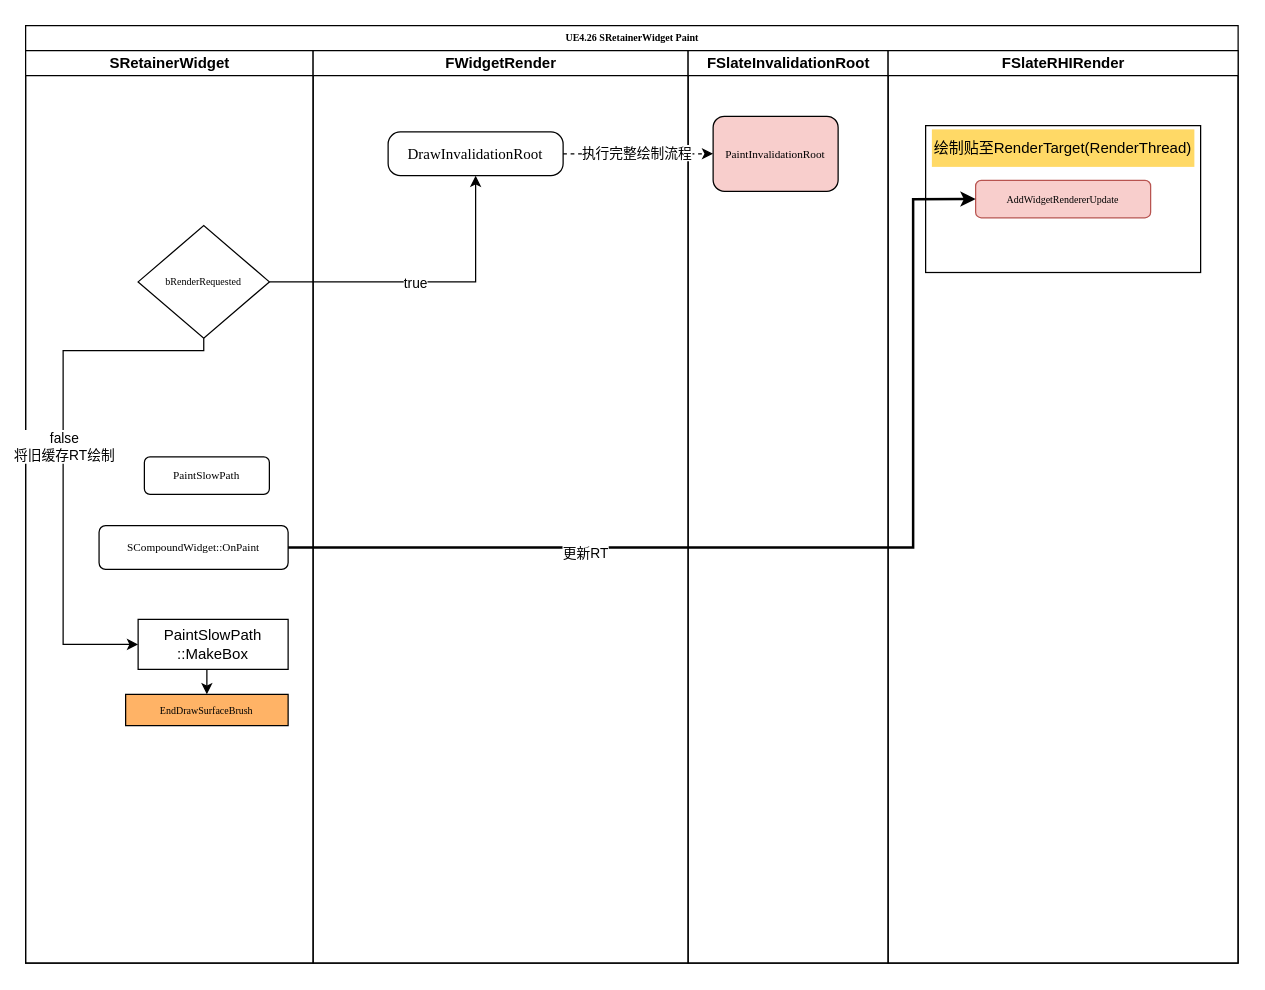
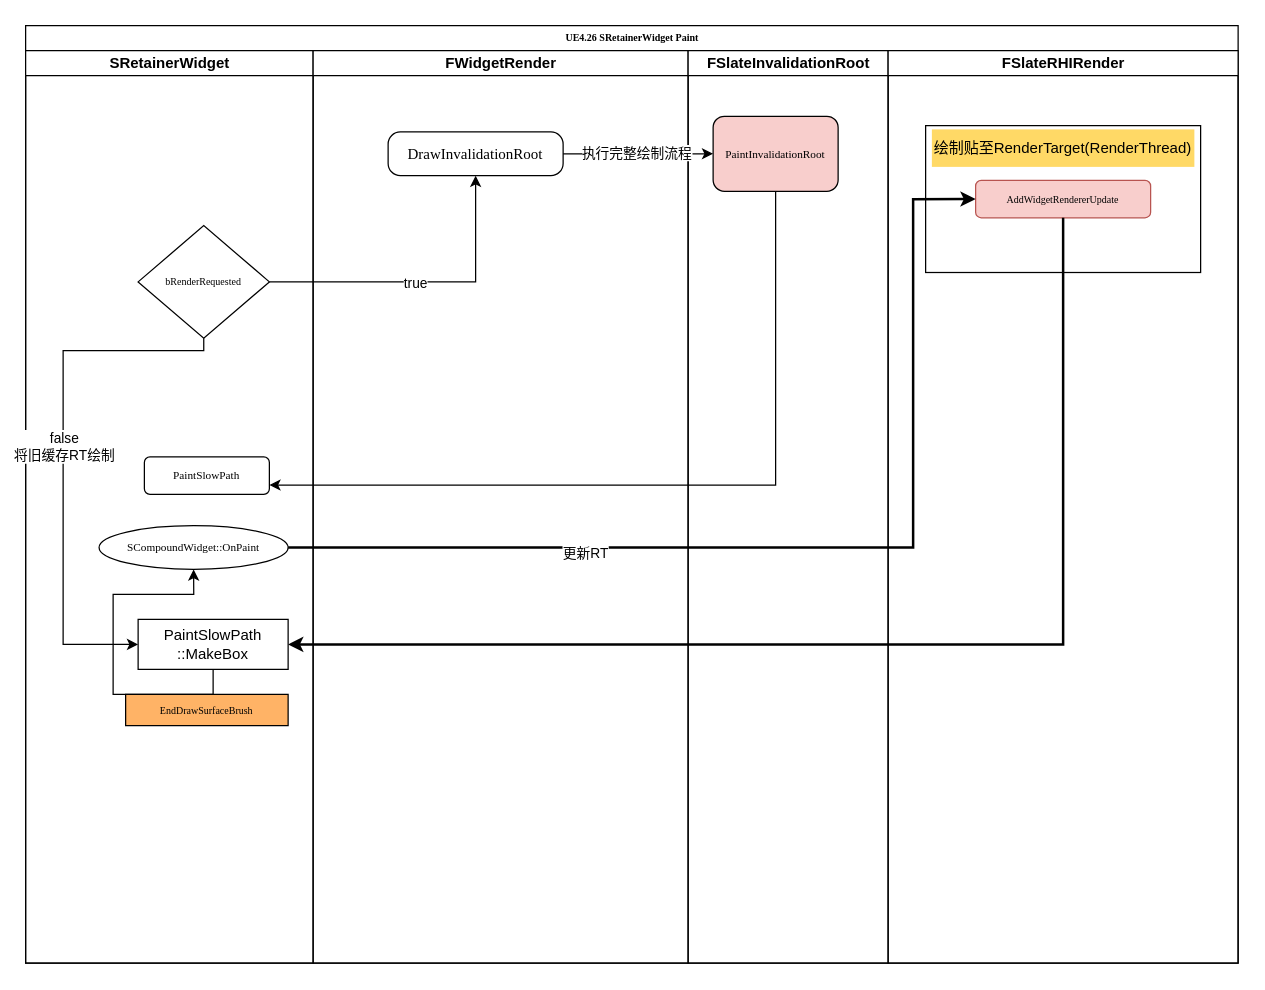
(572, 154) -> (572, 154)
none -> (674, 485)
(194, 548) -> (194, 548)
none -> (894, 644)
(207, 674) -> (113, 602)
